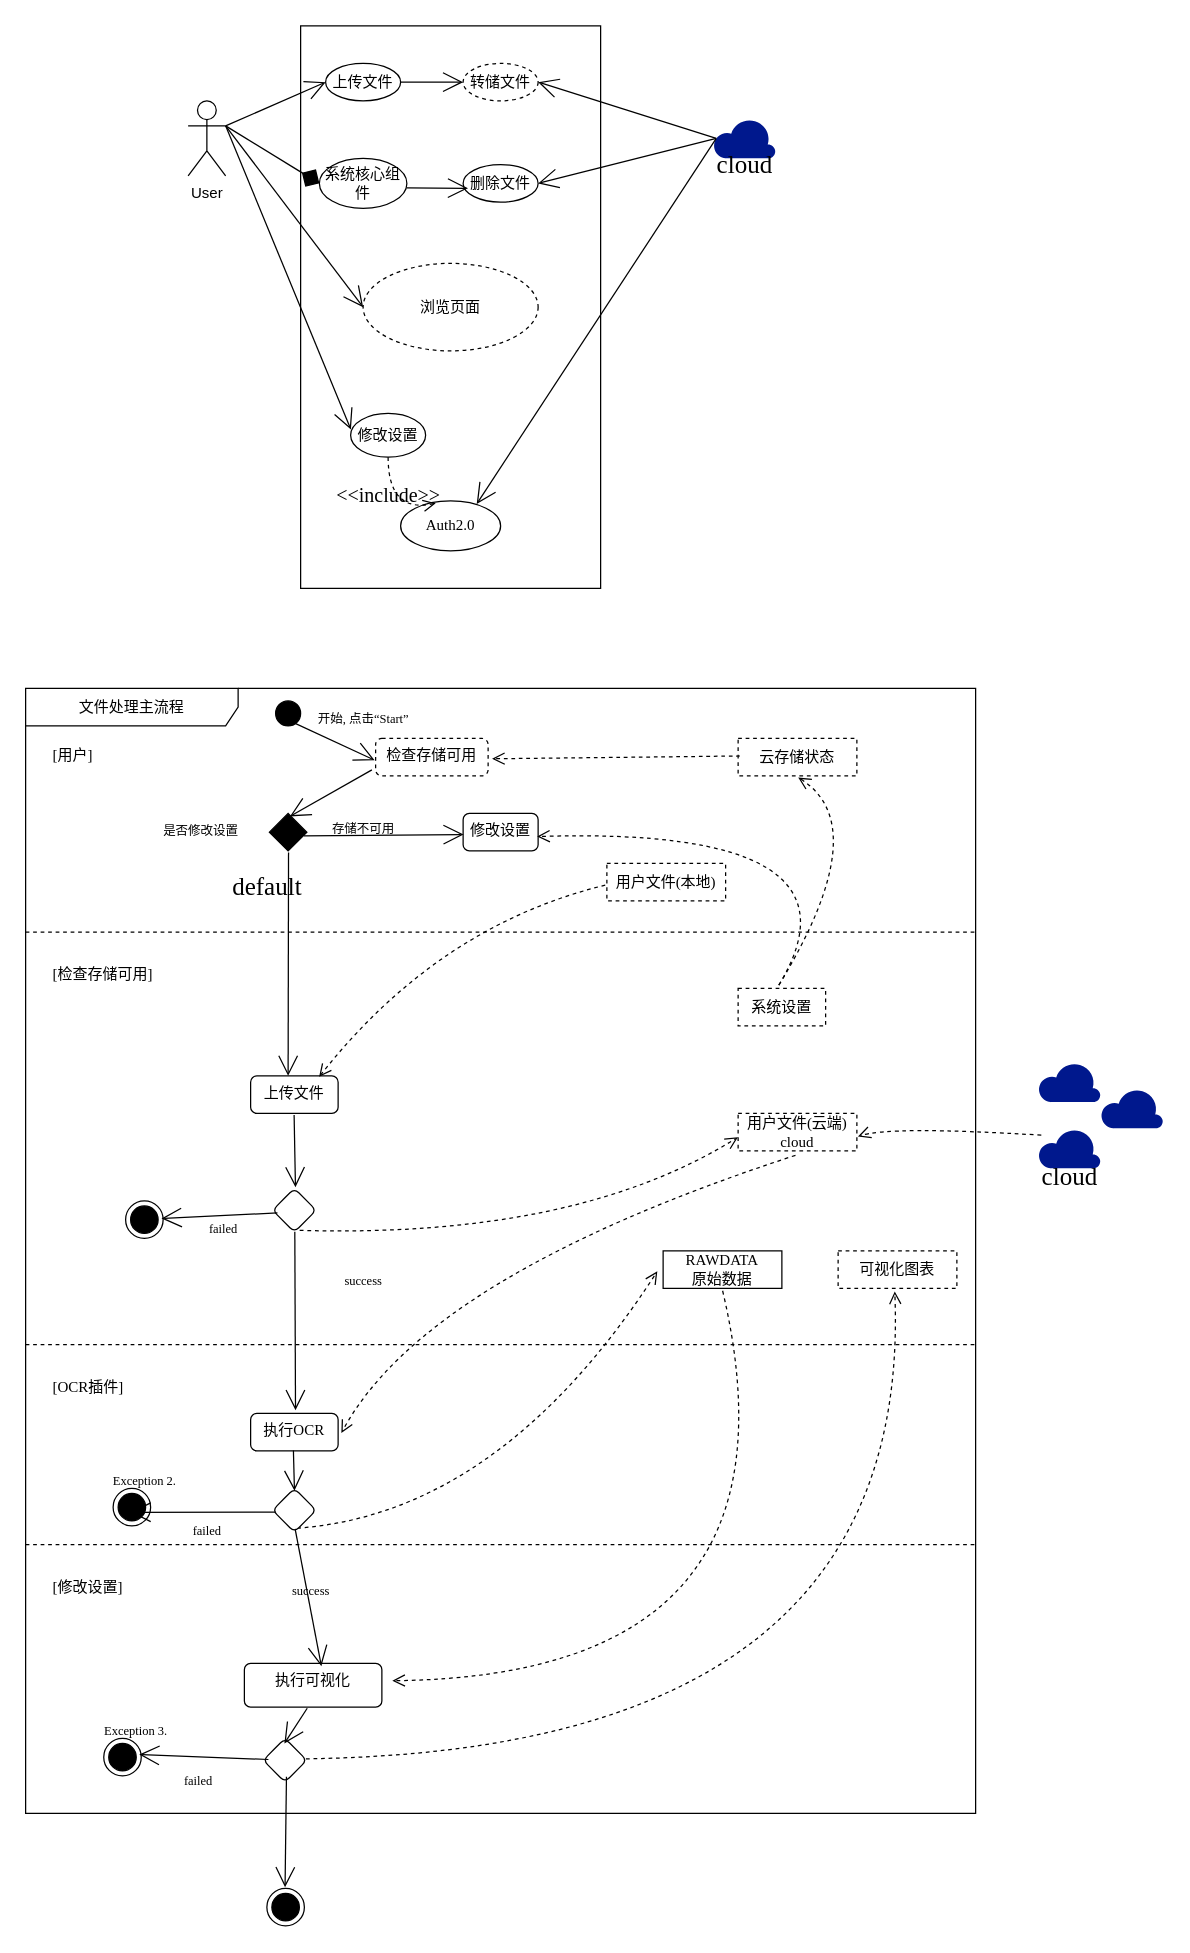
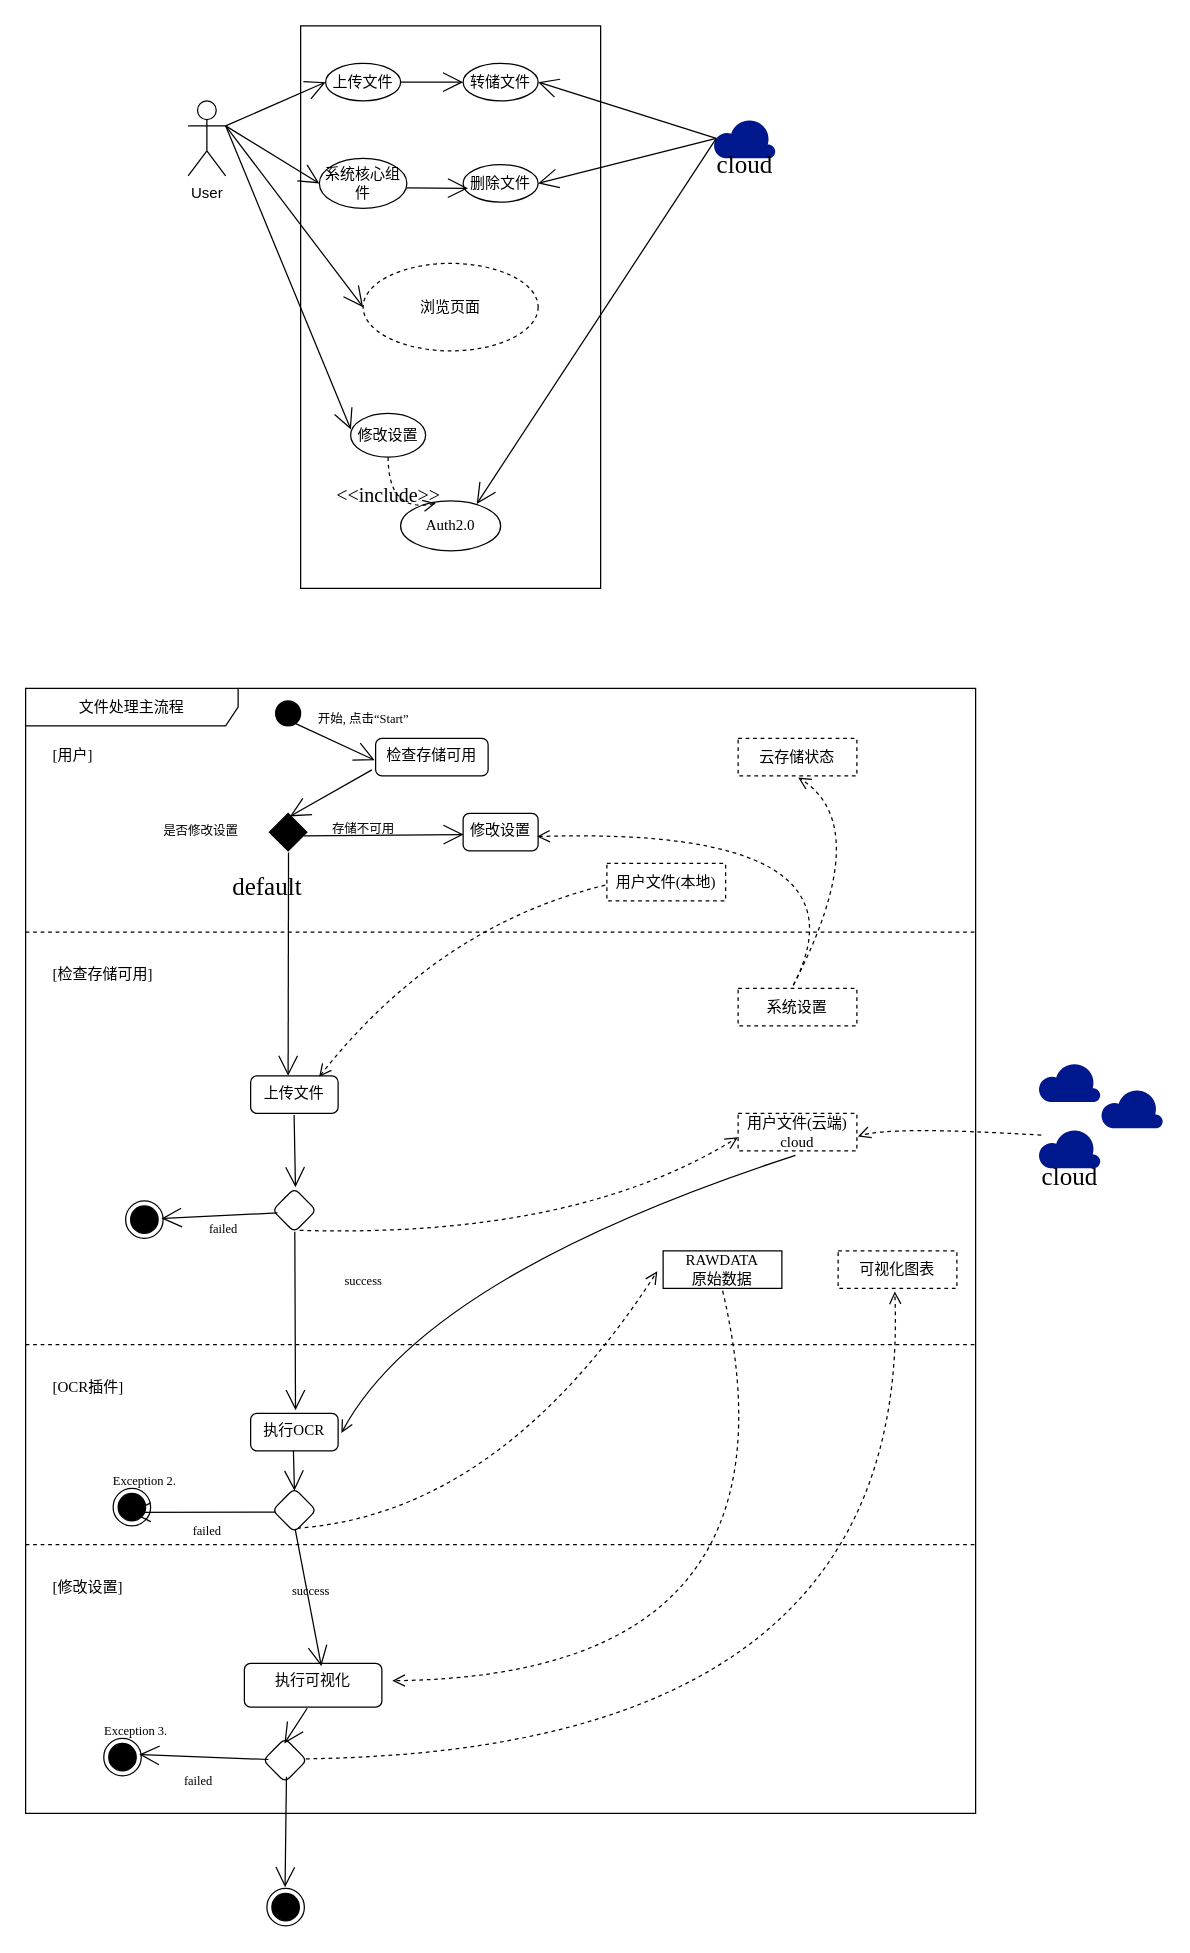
(501, 82) -> (501, 82)
(302, 172) -> (308, 176)
(432, 757) -> (432, 757)
(616, 757) -> none
(782, 1007) -> (798, 1007)
(545, 1257) -> (545, 1257)
